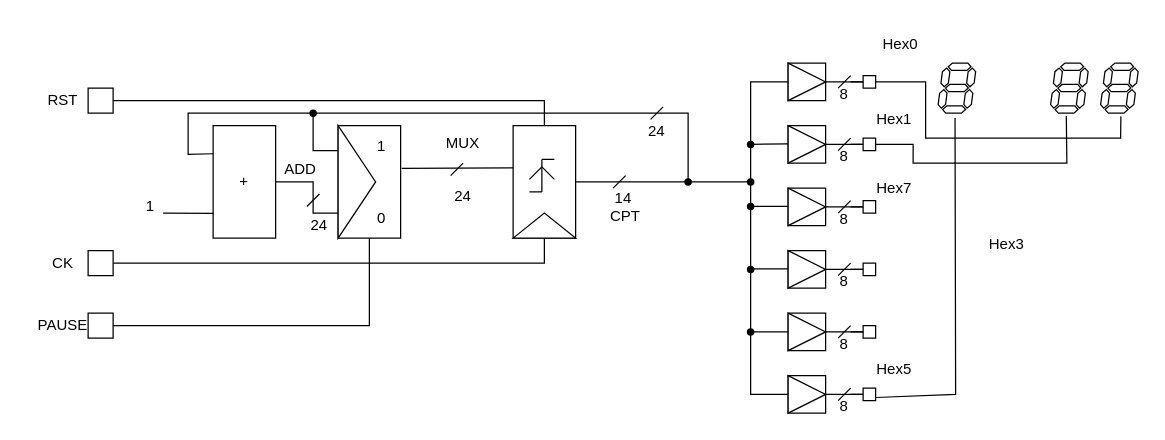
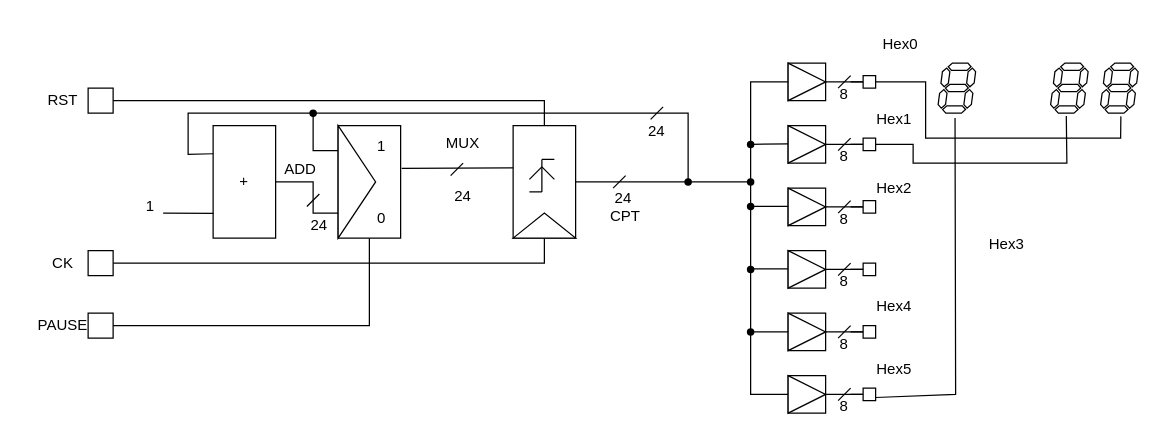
(894, 188) -> (894, 188)
(626, 207) -> (626, 207)
none -> (894, 307)
